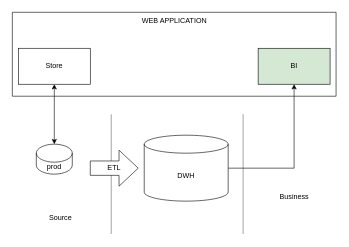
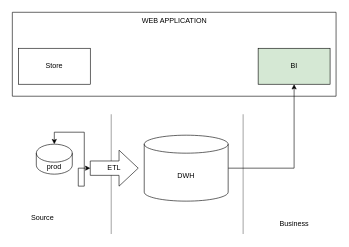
(54, 89) -> (80, 168)
(294, 197) -> (294, 224)
(60, 218) -> (42, 218)
